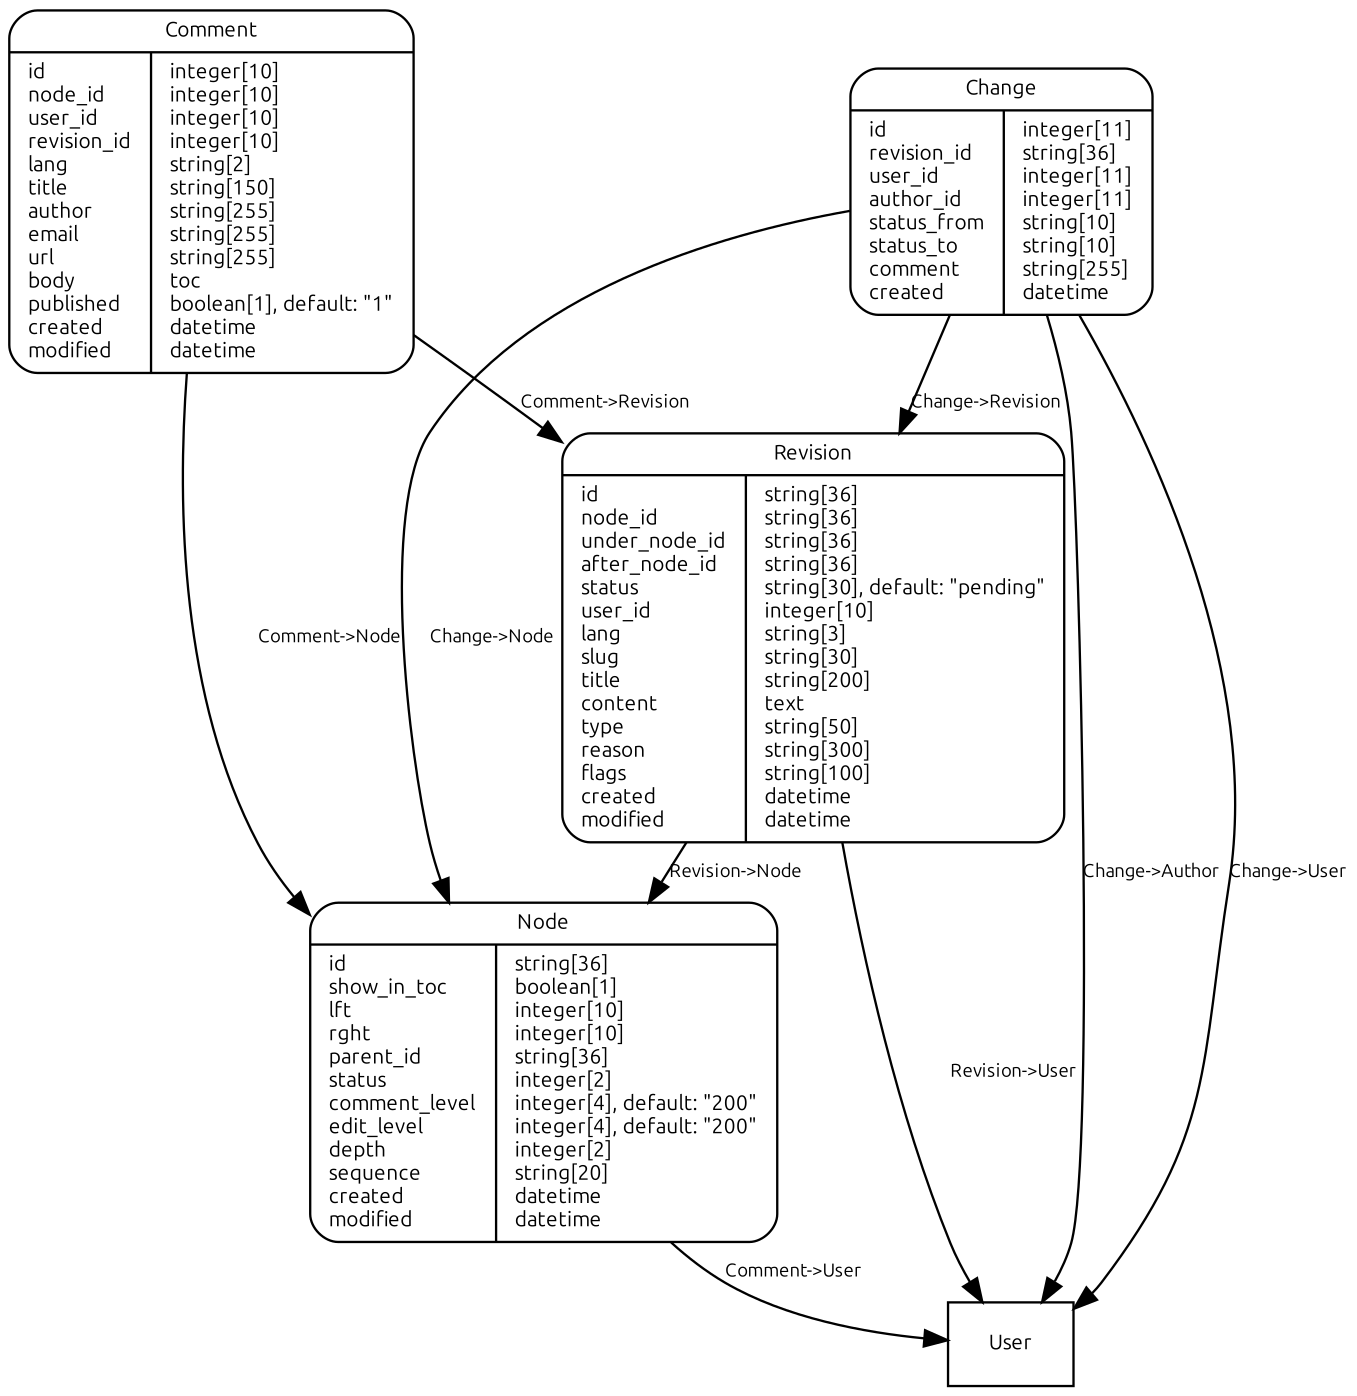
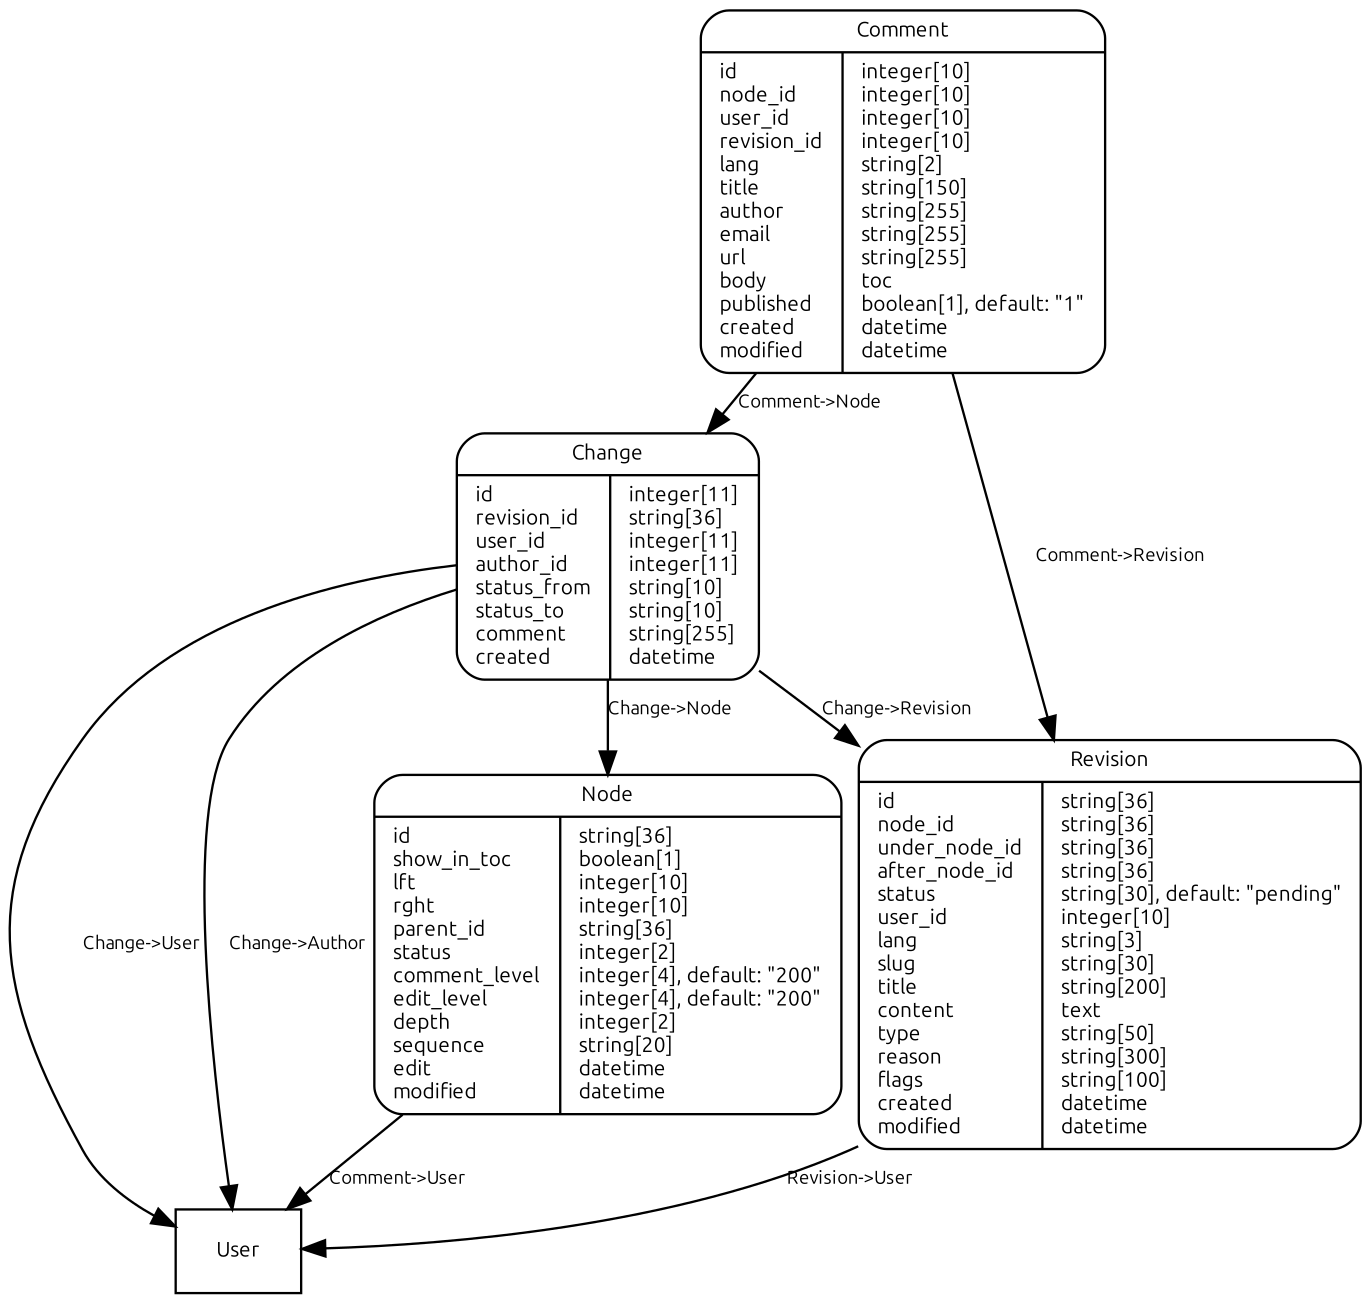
(196, 646) -> (739, 394)
(674, 862) -> none
(367, 1197) -> (413, 1069)
